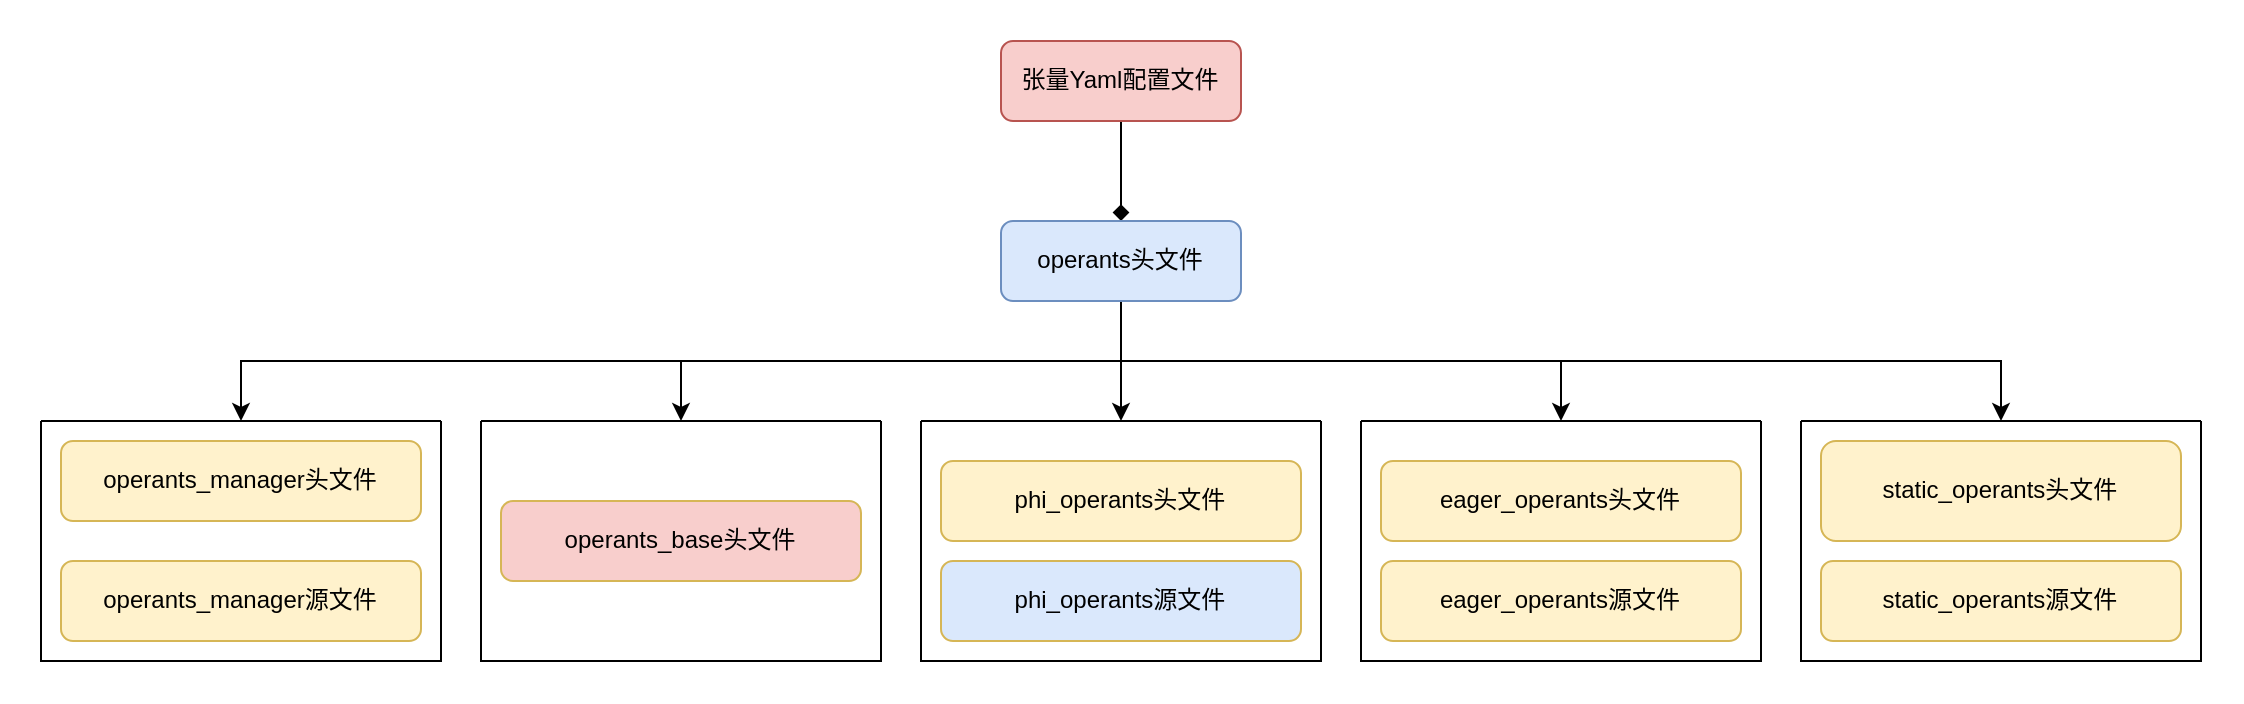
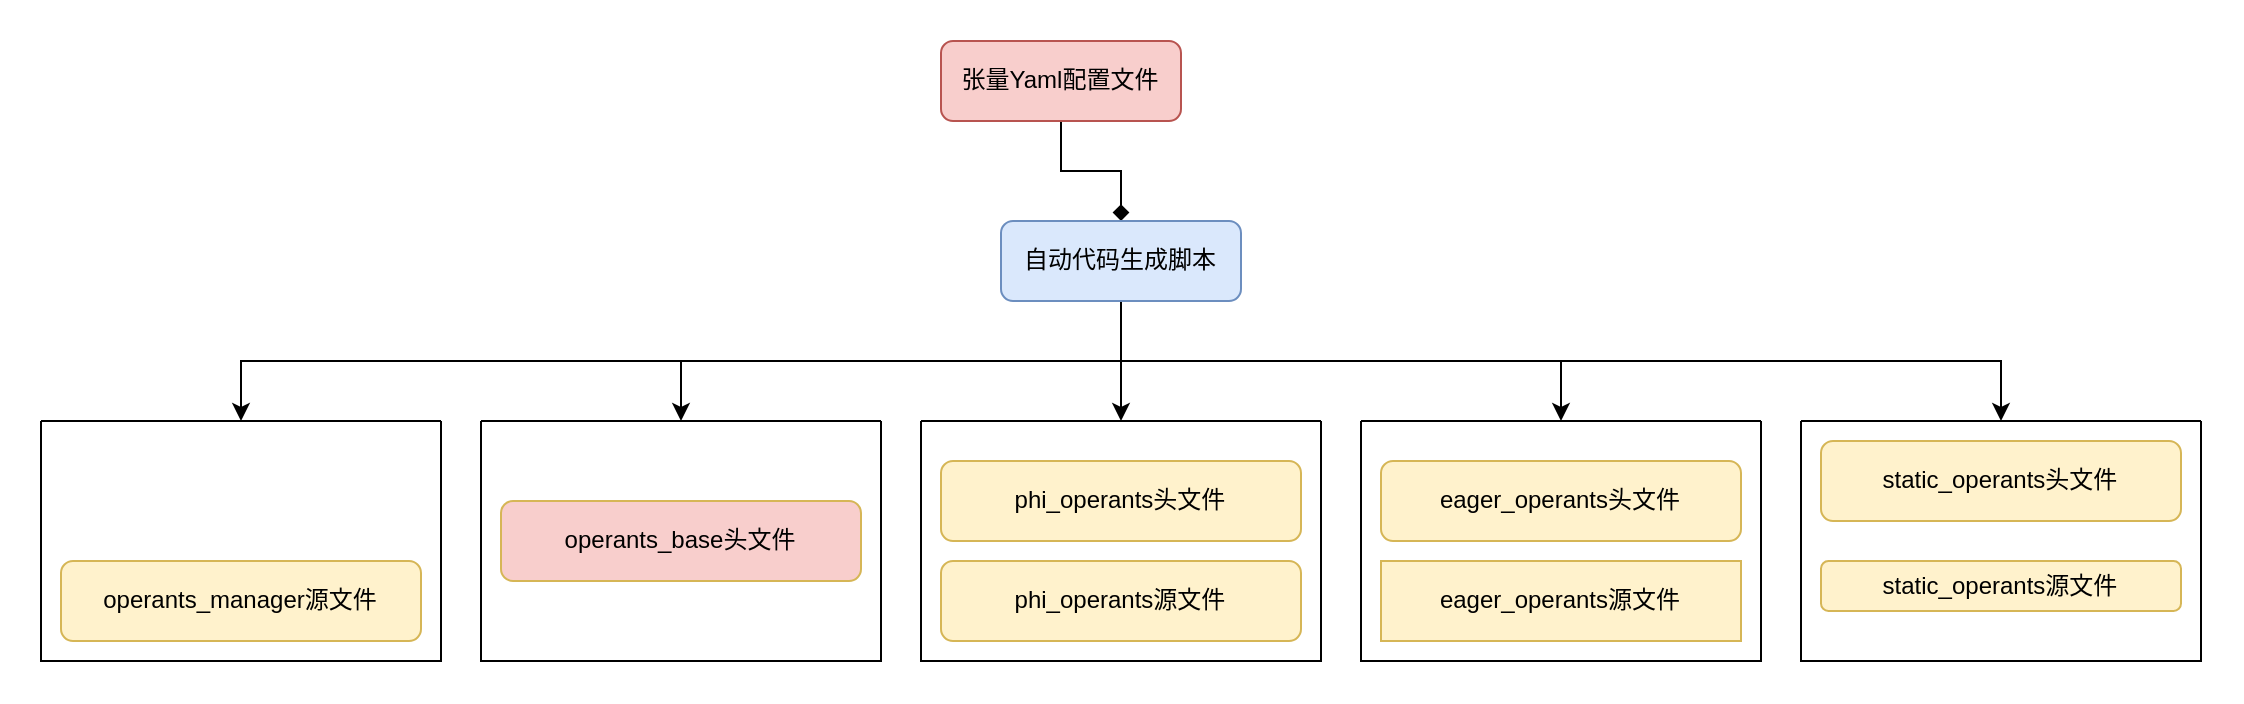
(1121, 81) -> (1061, 81)
(1121, 261) -> (1121, 261)
(241, 481) -> none
(2001, 491) -> (2001, 481)
(1121, 601) -> (1121, 601)
(1561, 601) -> (1561, 601)
(2001, 601) -> (2001, 586)
